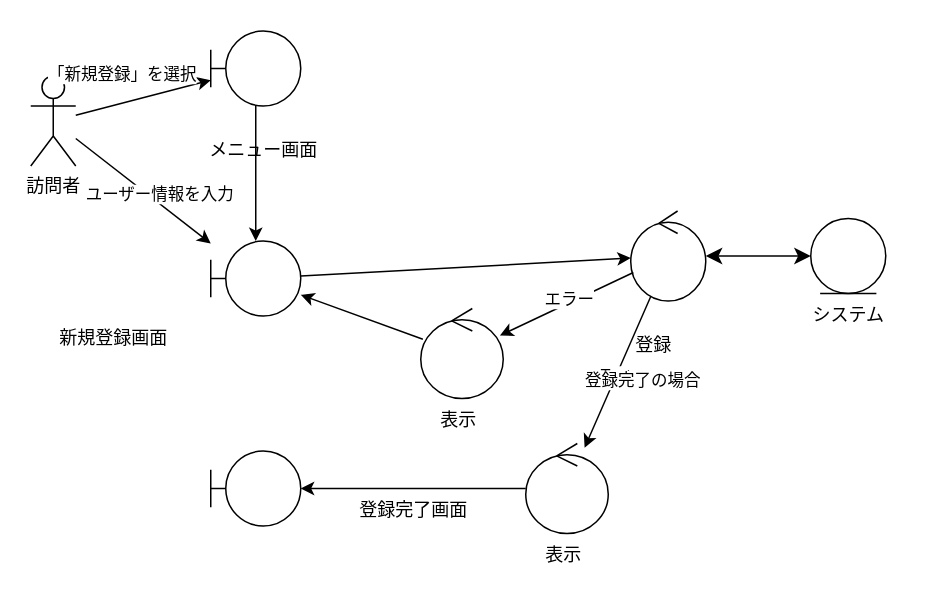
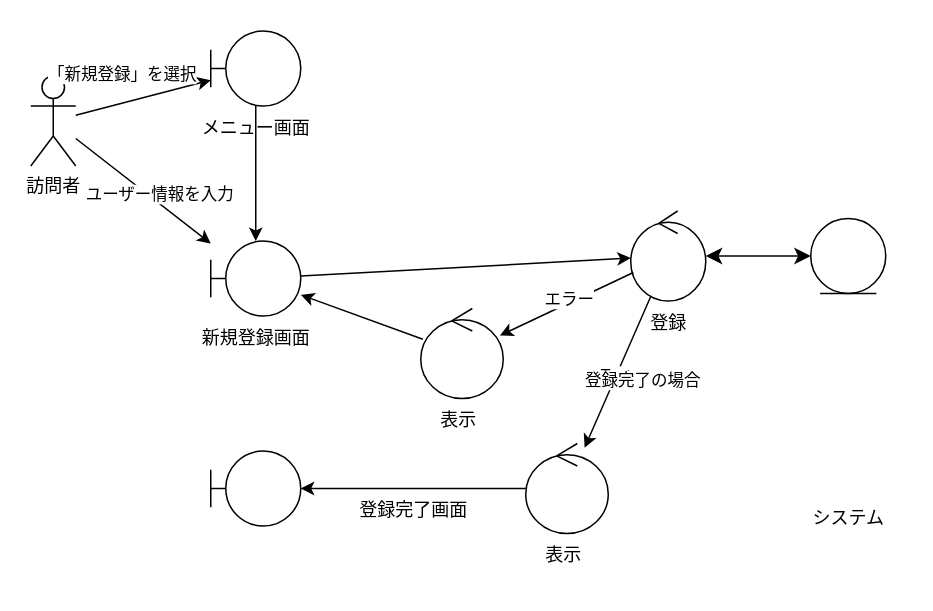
(263, 151) -> (256, 128)
(848, 316) -> (848, 518)
(113, 338) -> (256, 338)
(653, 346) -> (668, 323)
